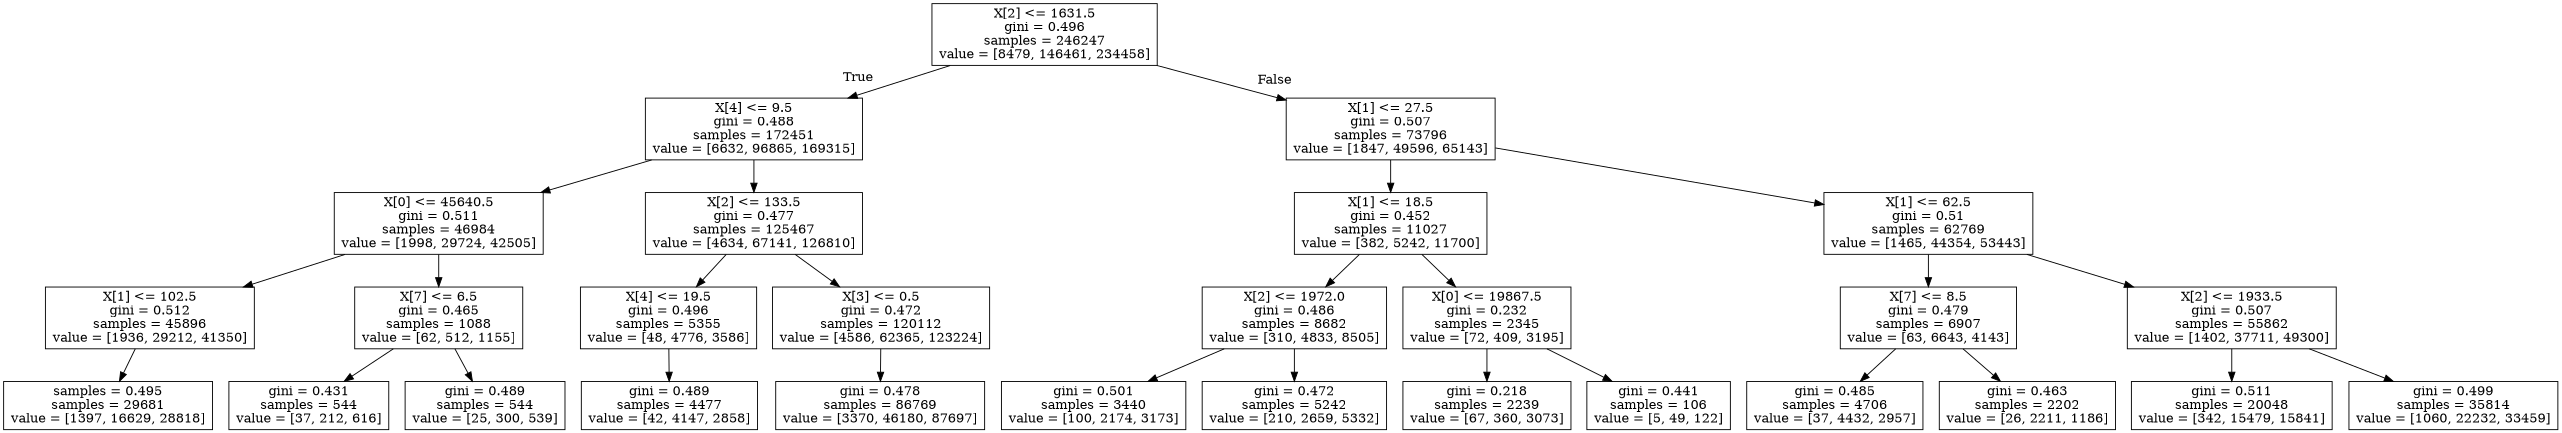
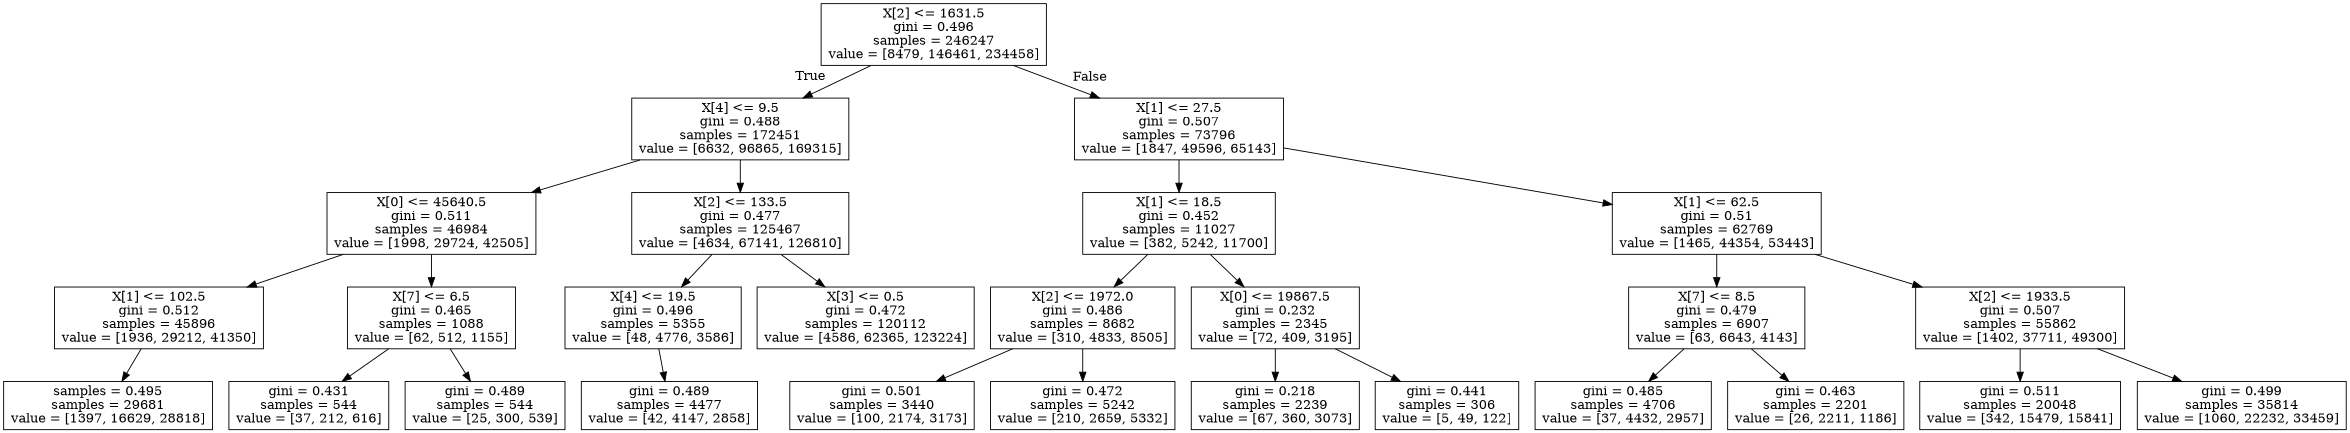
(880, 406) -> none
(1659, 406) -> (1447, 406)
(2027, 406) -> (1816, 406)
